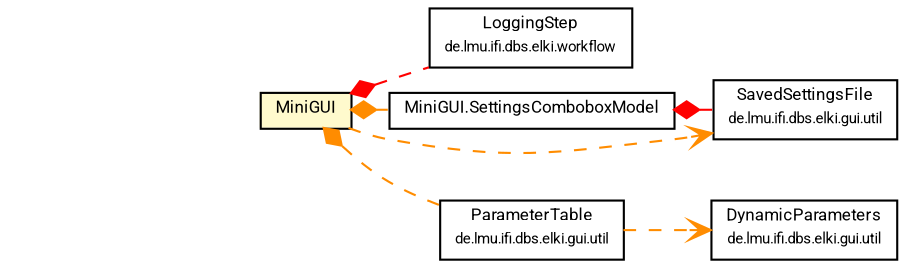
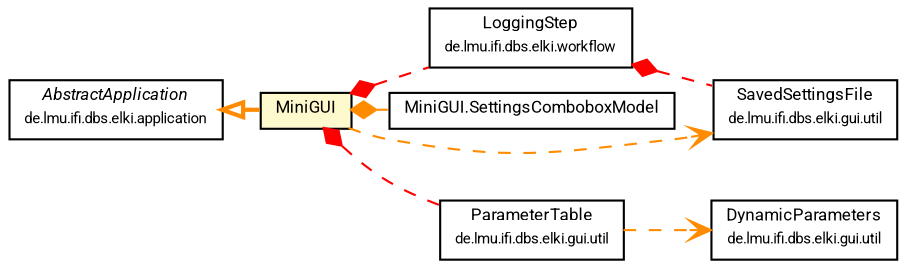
none -> (115, 110)
(706, 110) -> (685, 78)
(387, 181) -> (387, 181)
